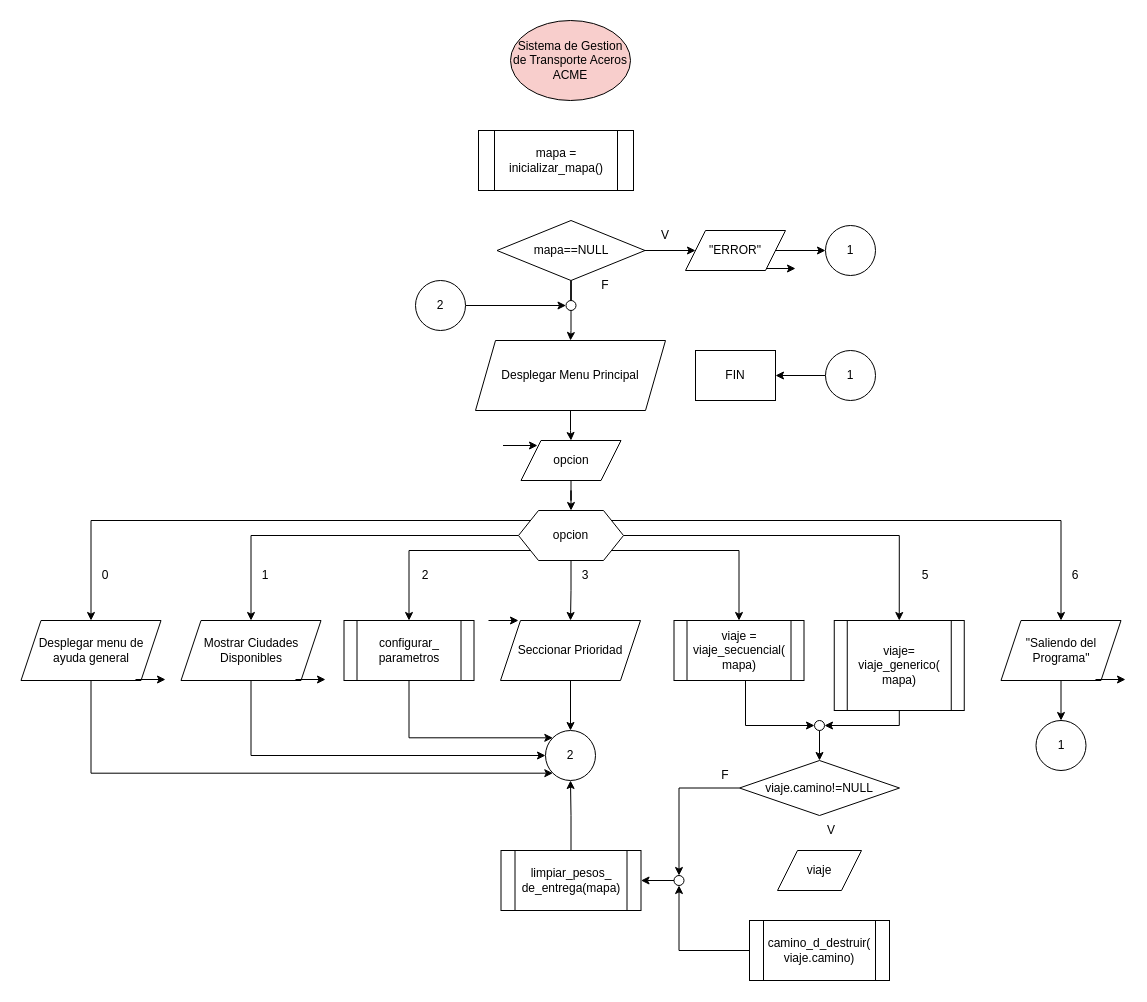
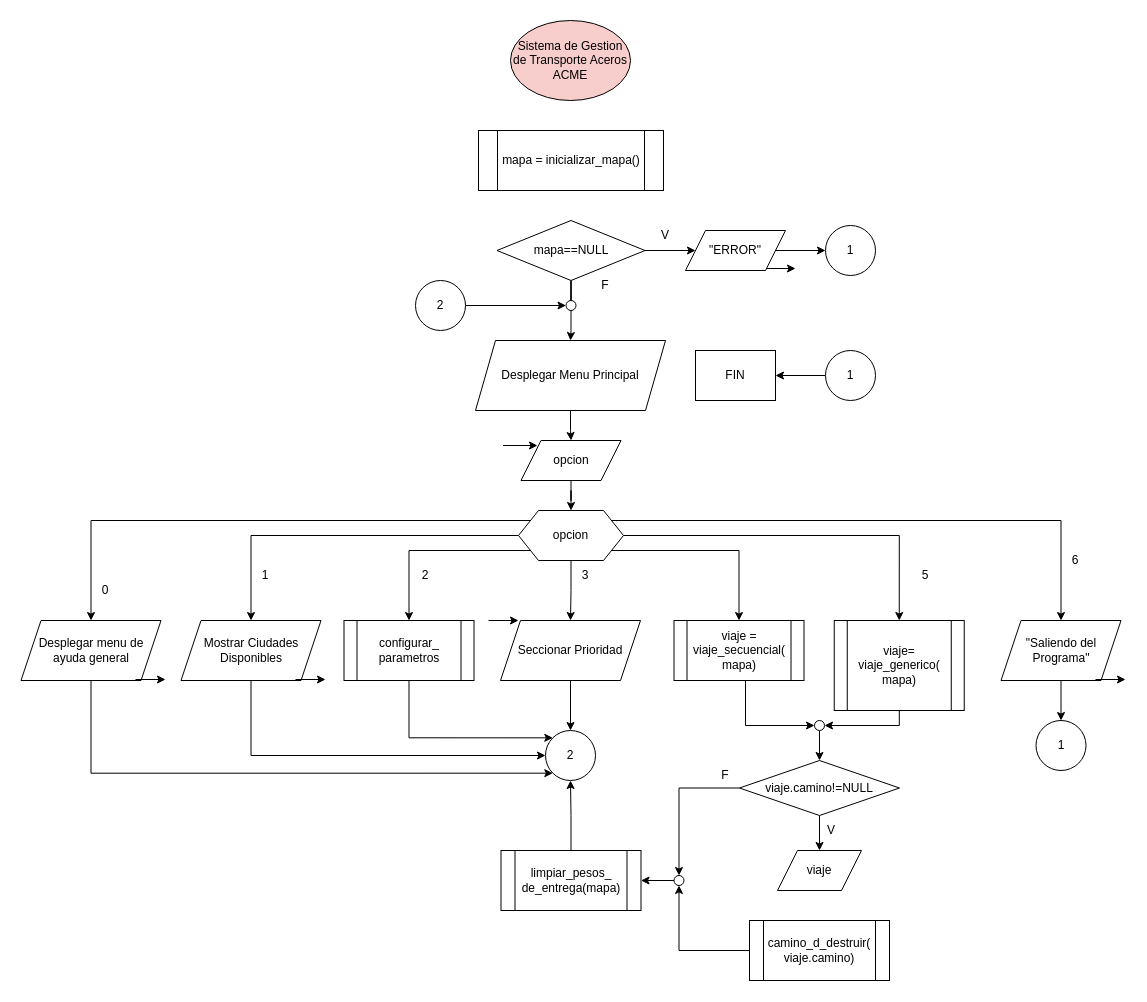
(556, 161) -> (571, 161)
(106, 576) -> (106, 591)
(1076, 576) -> (1076, 561)
none -> (820, 835)
